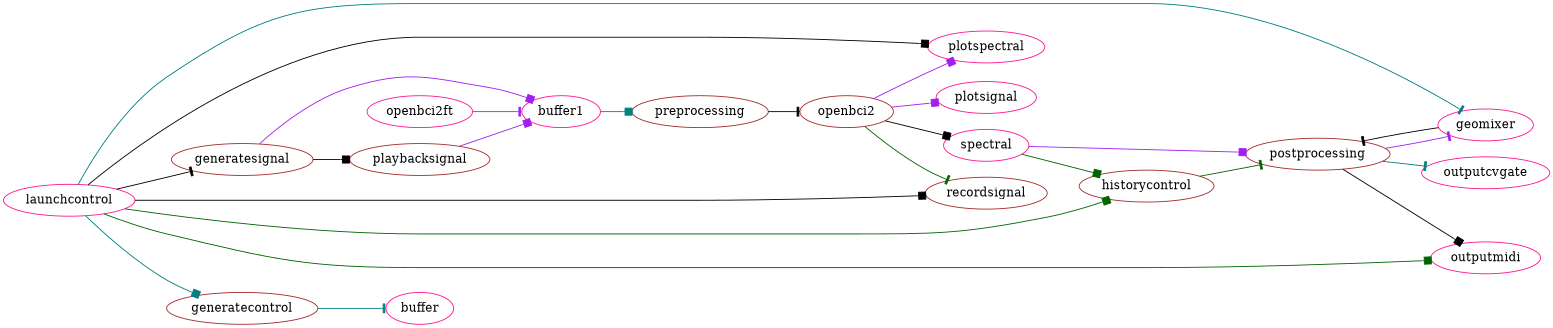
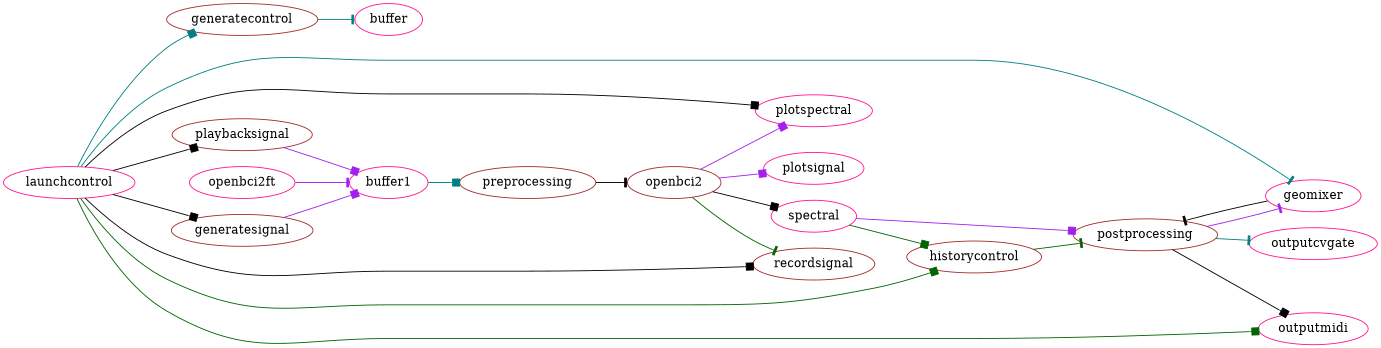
(327, 160) -> (151, 160)
(153, 181) -> (151, 205)
